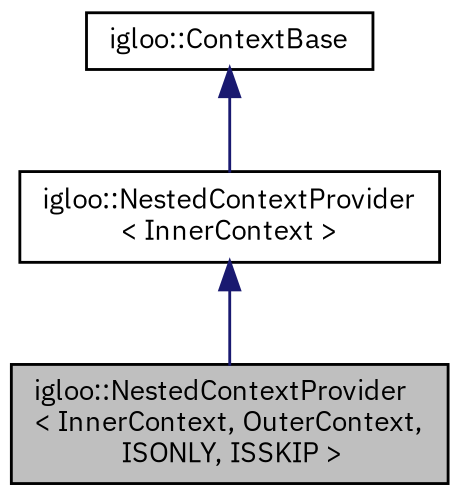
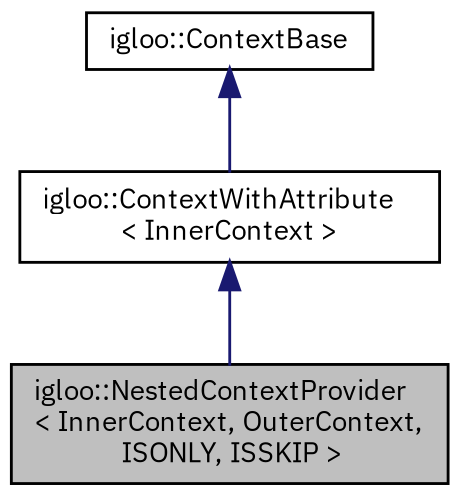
(230, 217) -> (230, 217)
